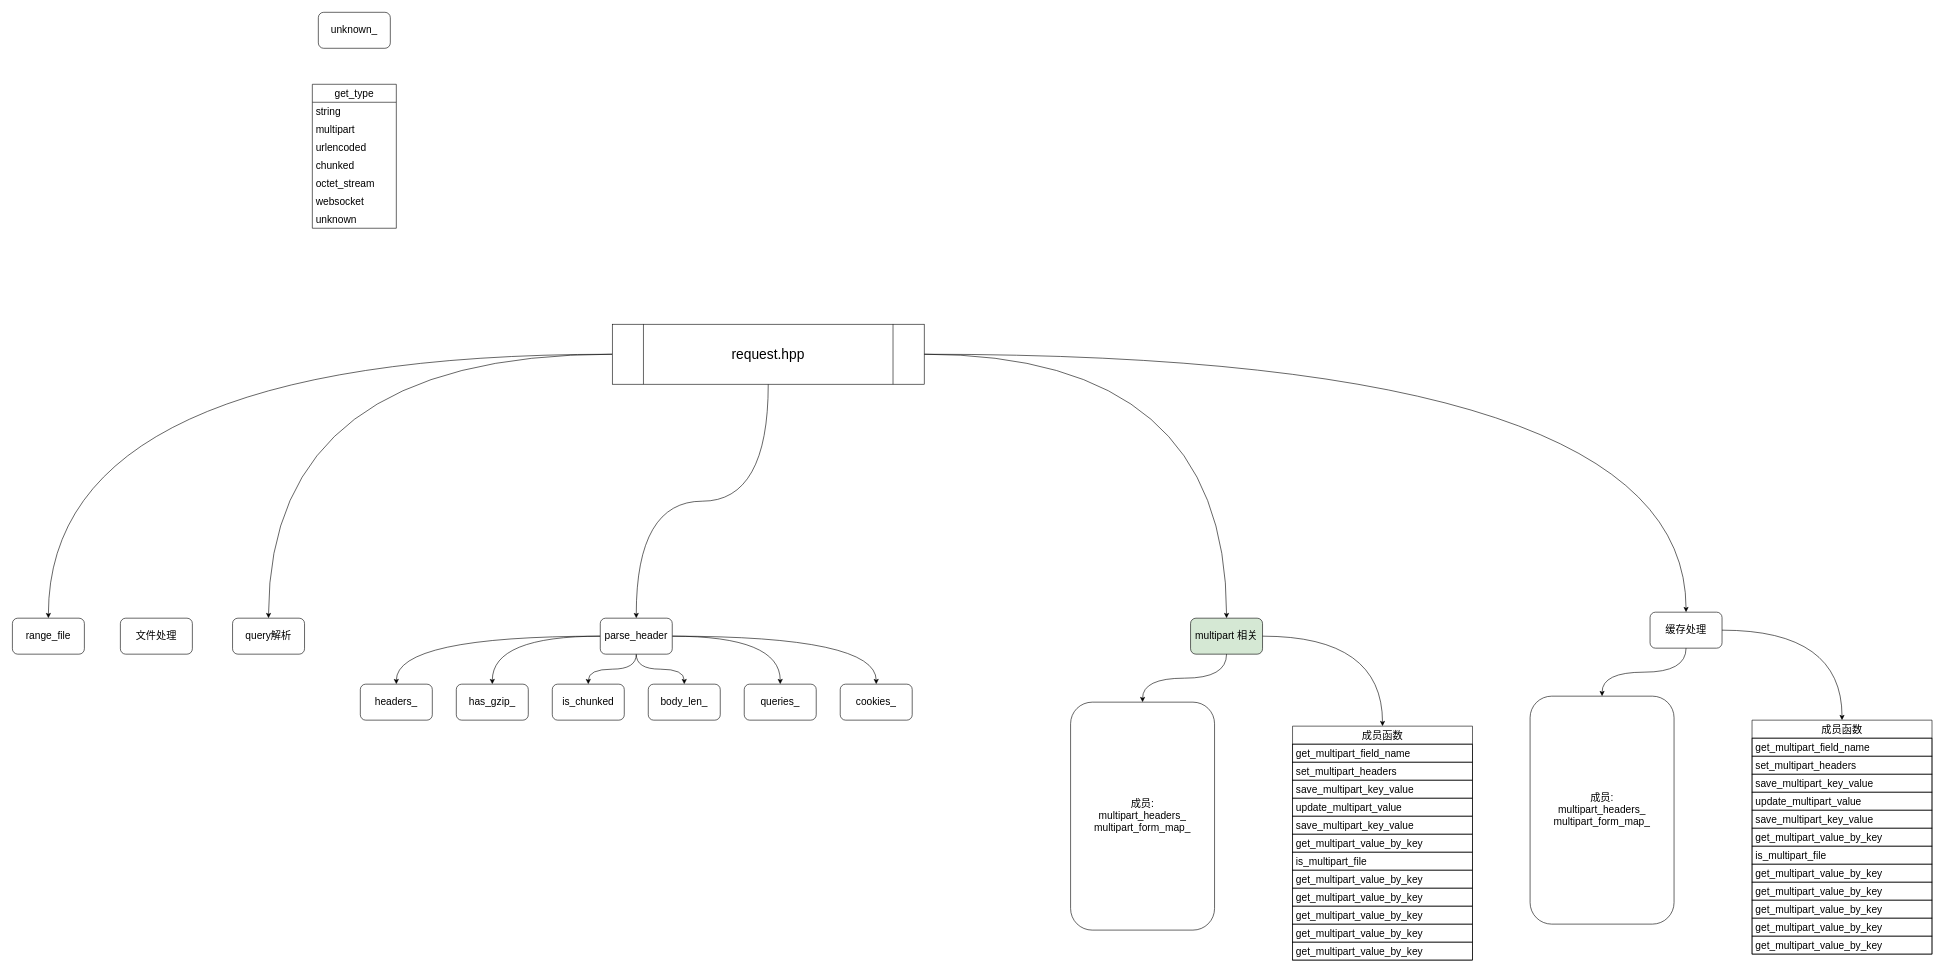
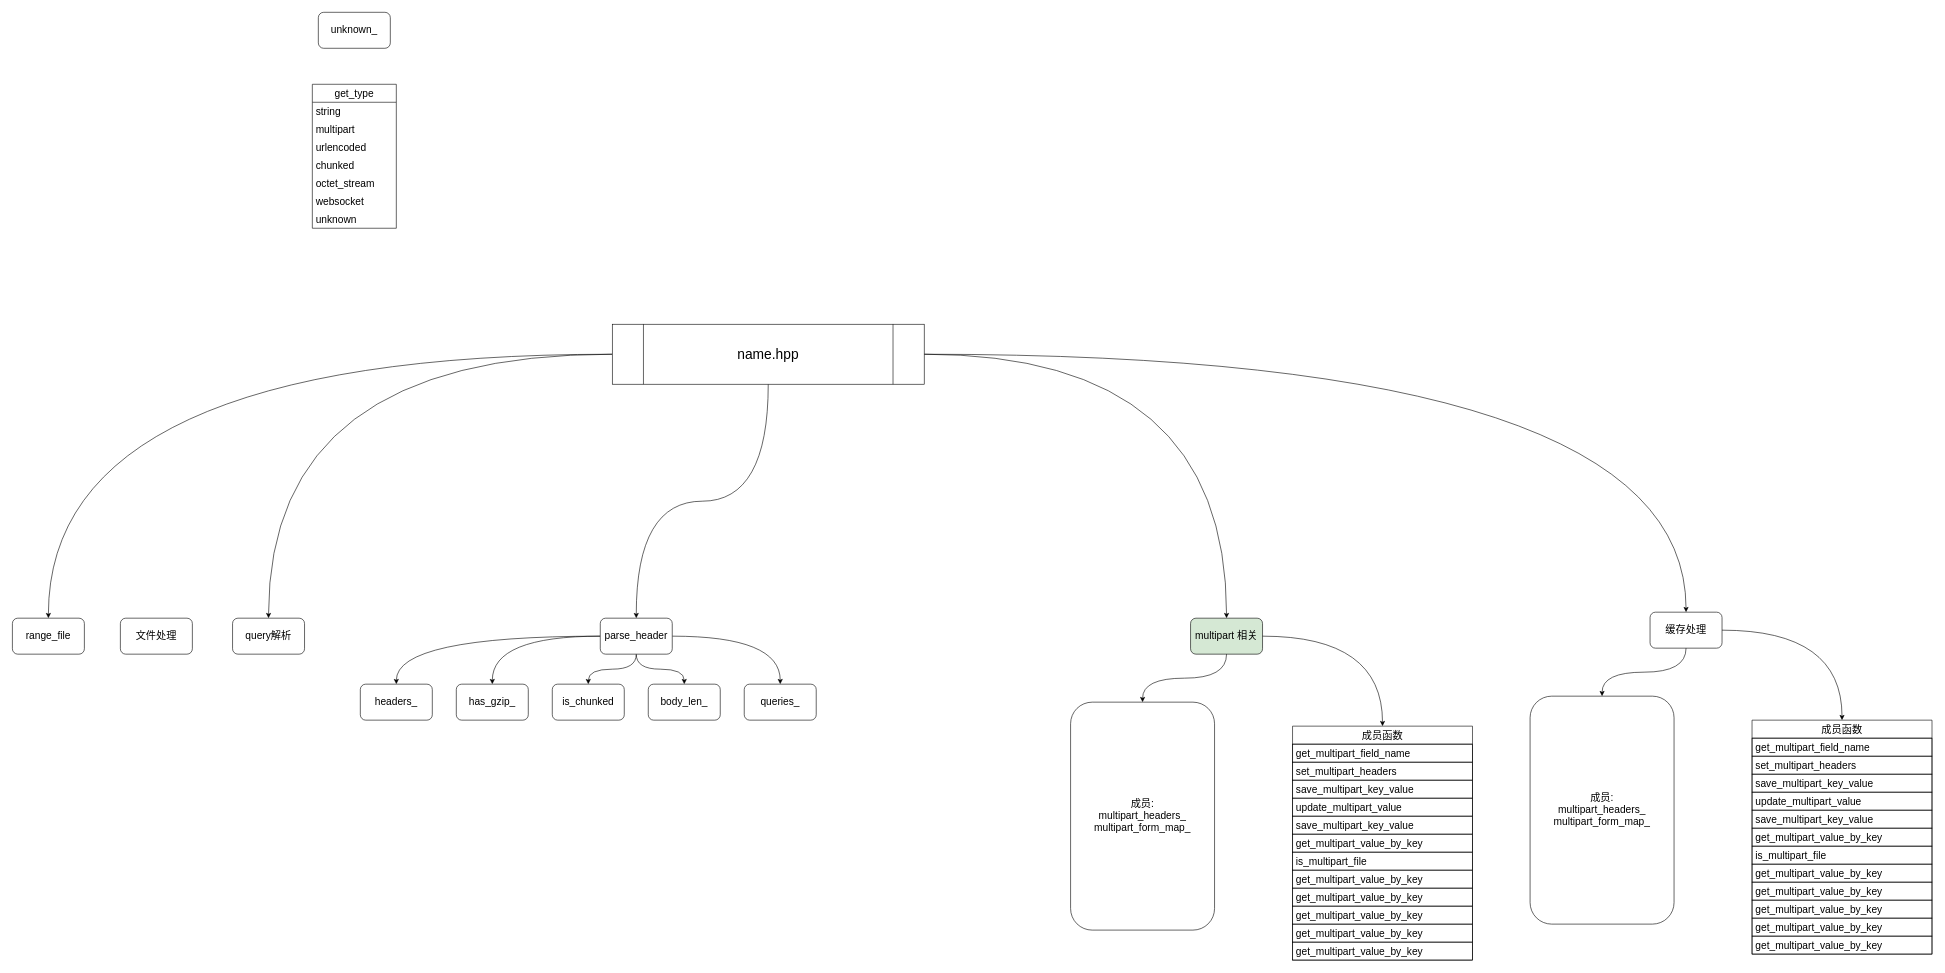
(768, 354) -> (768, 354)
(819, 646) -> none
(876, 702) -> none
